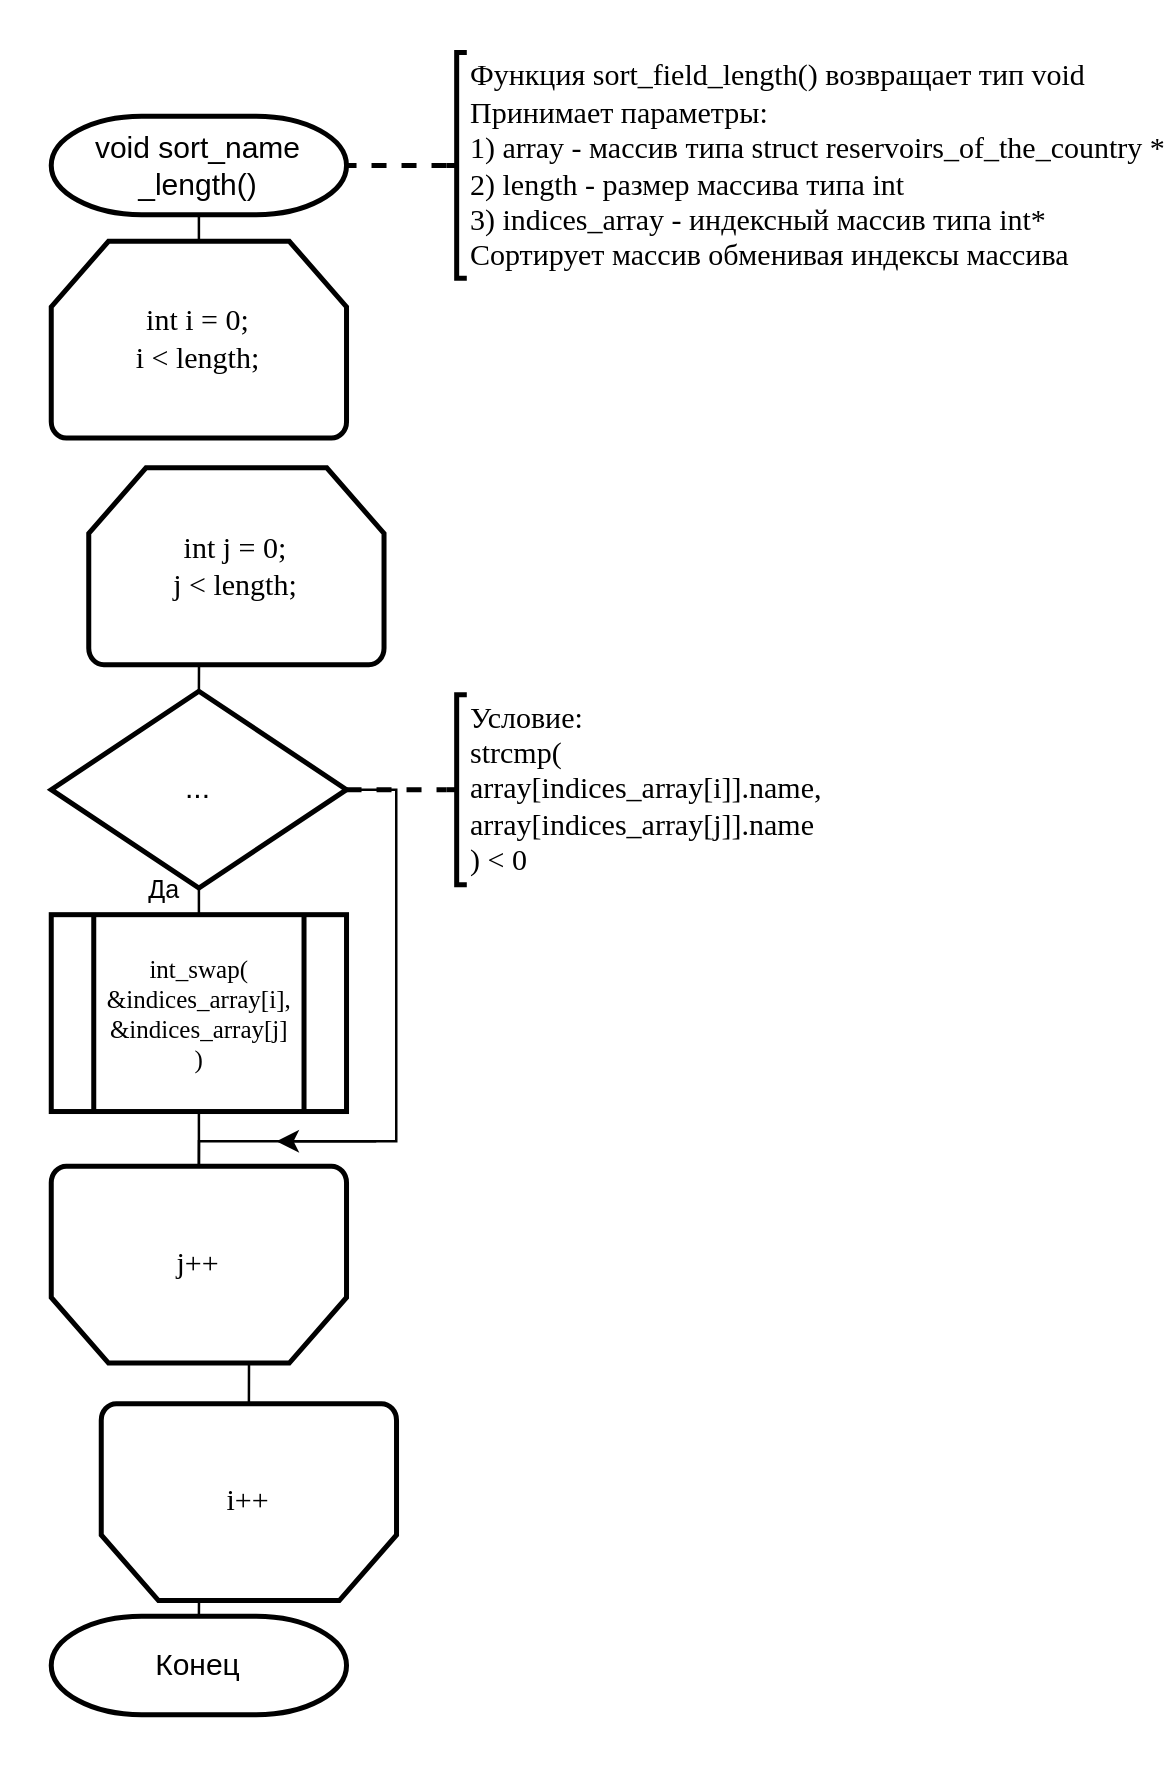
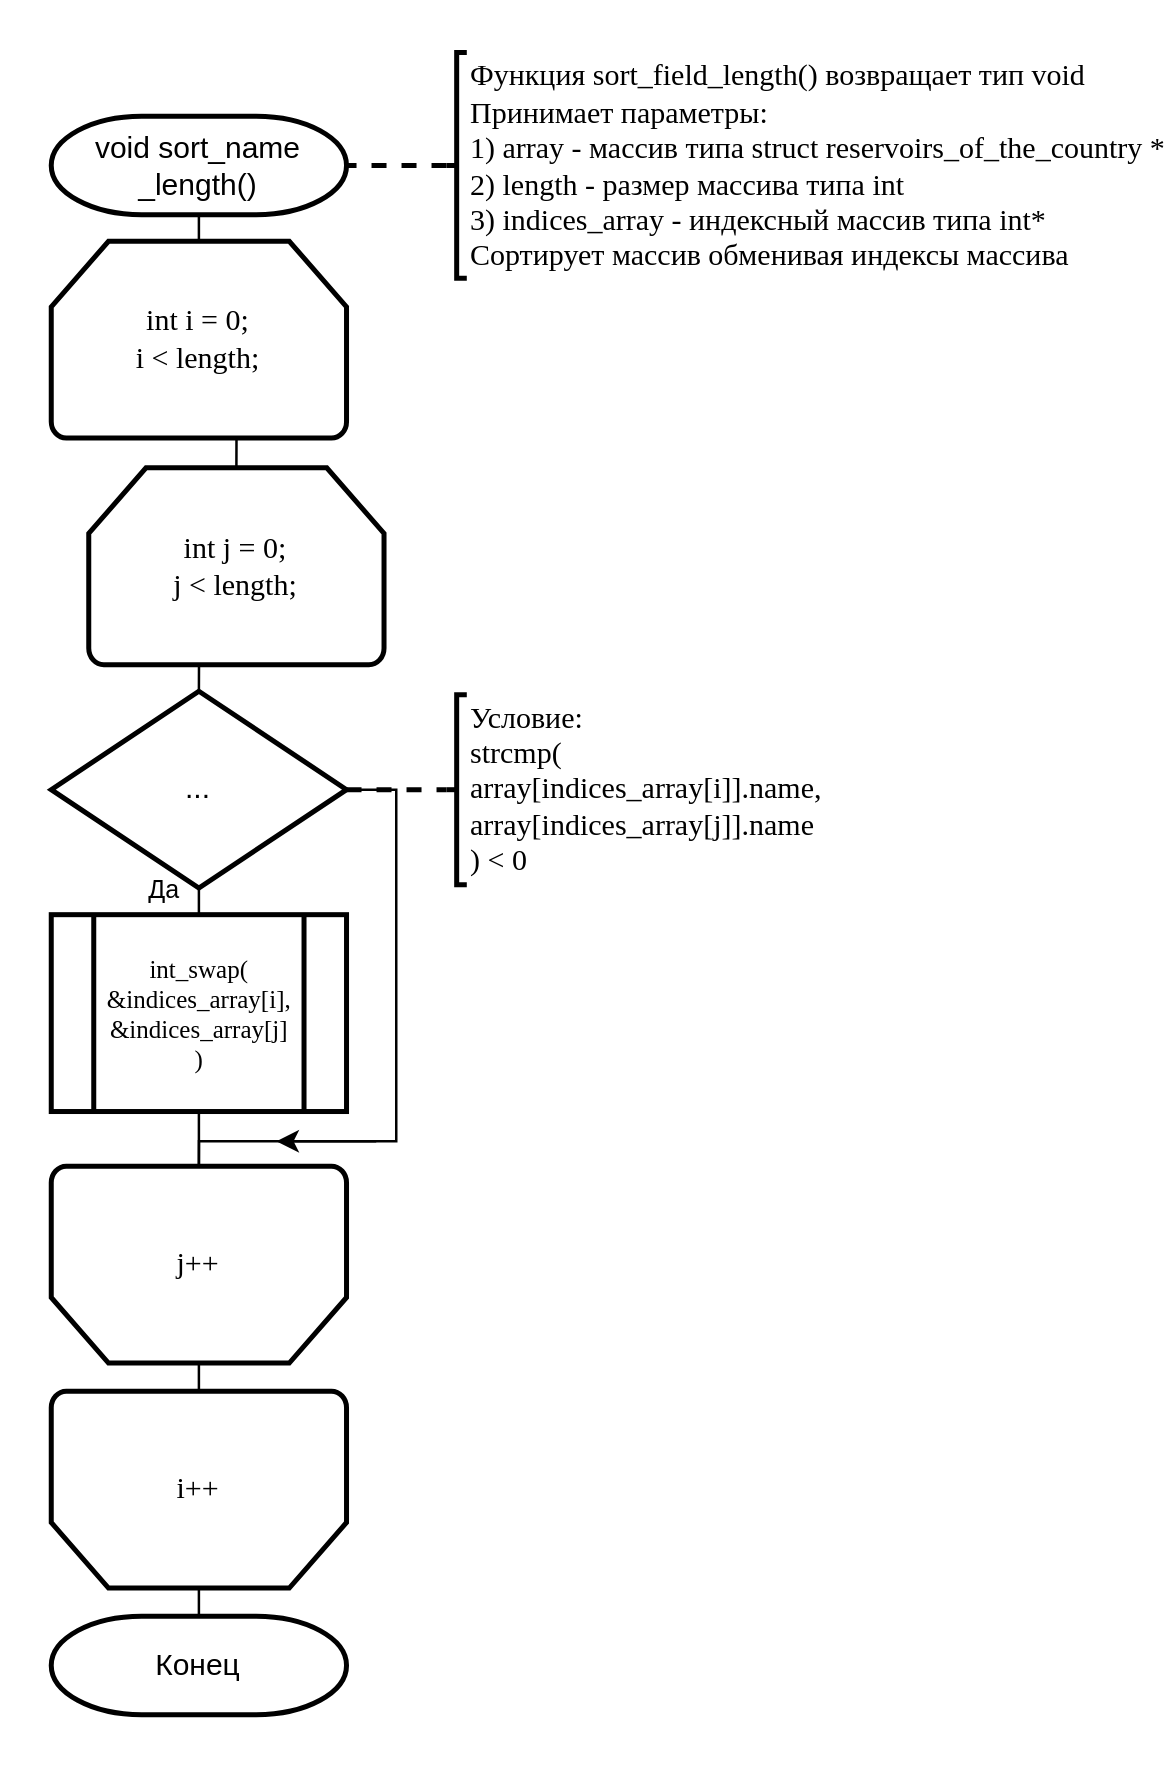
none -> (236, 452)
(249, 1502) -> (199, 1490)
